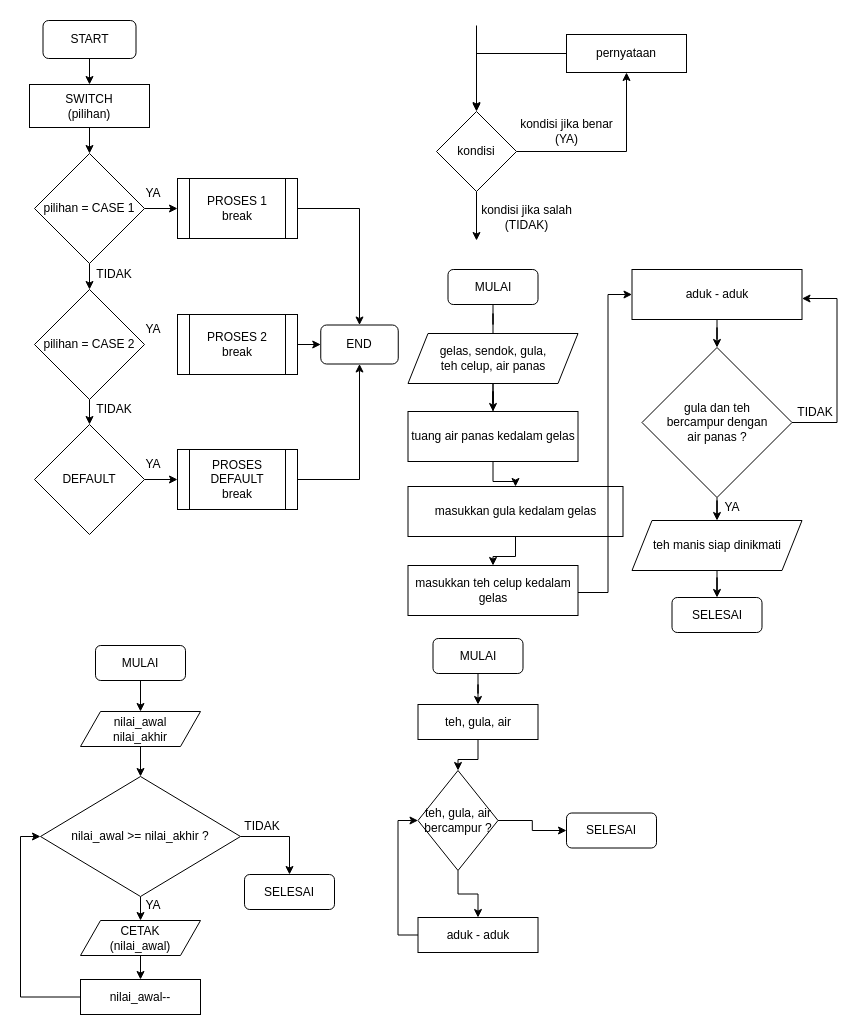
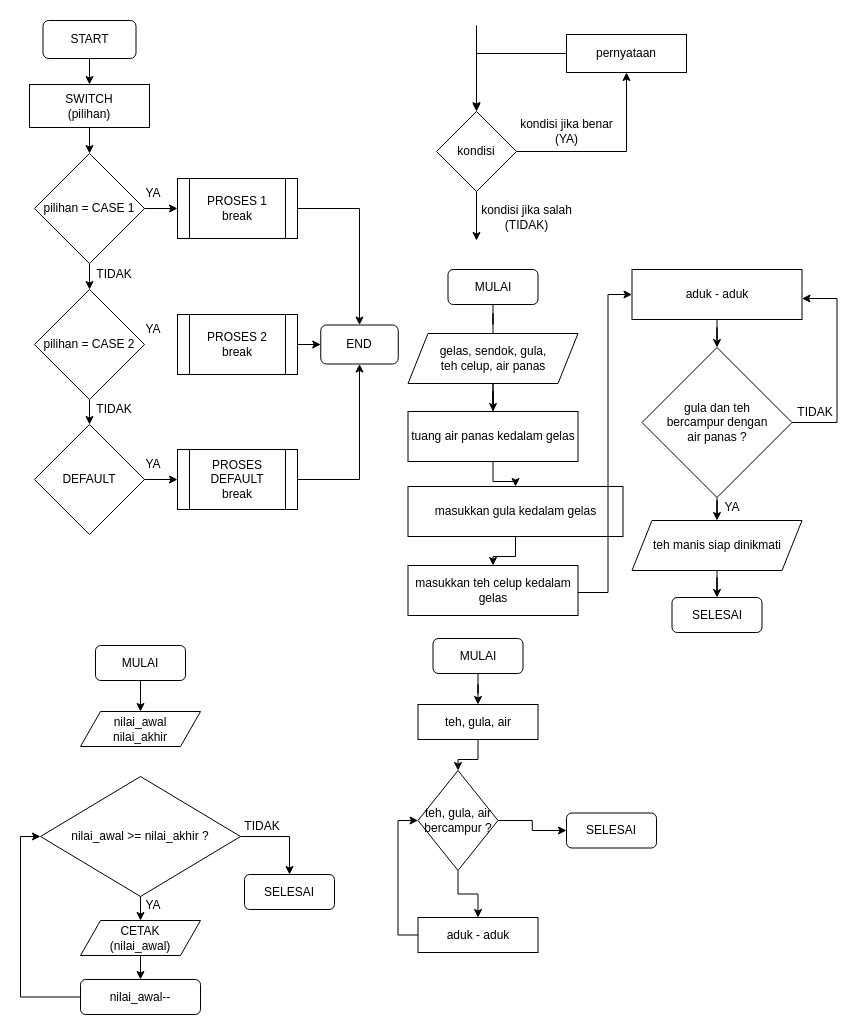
(141, 766) -> none
(141, 997) -> (141, 997)
